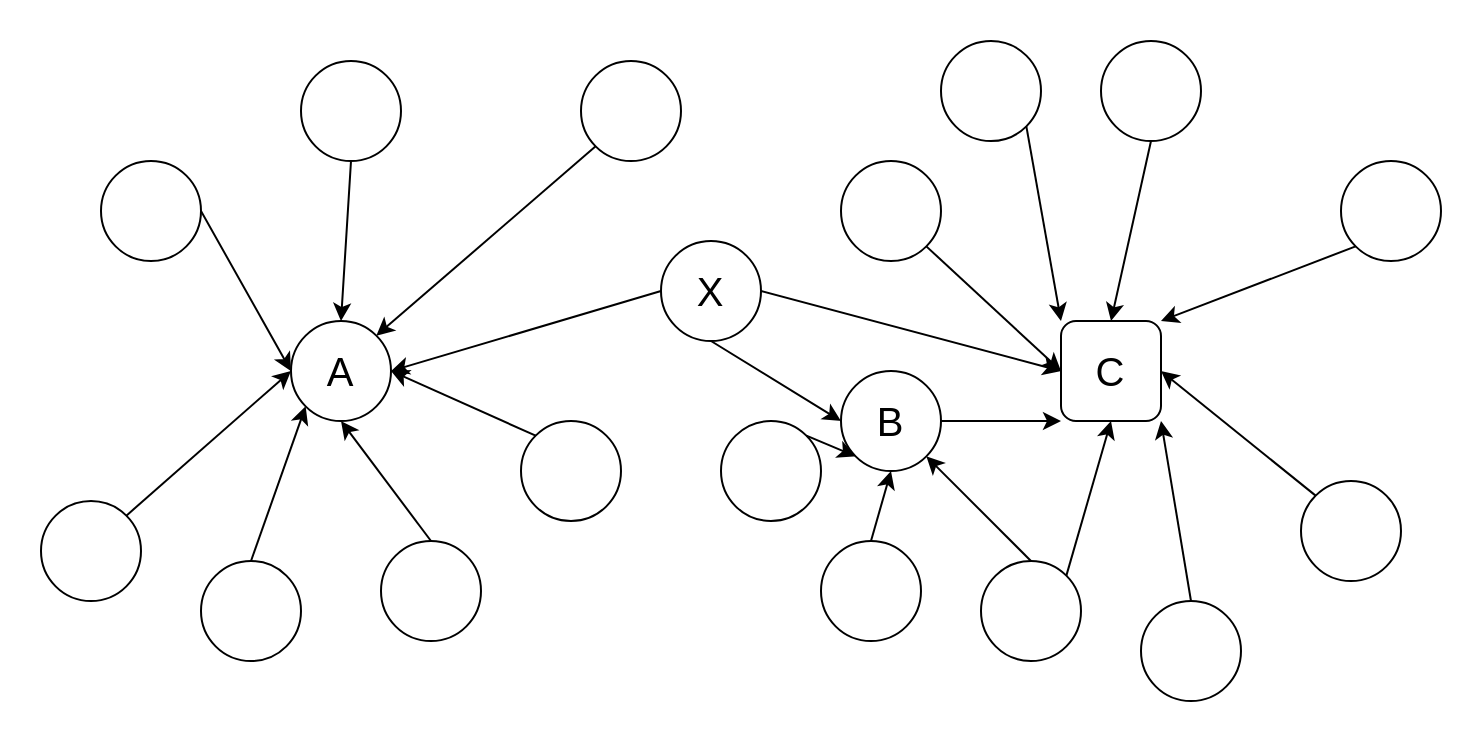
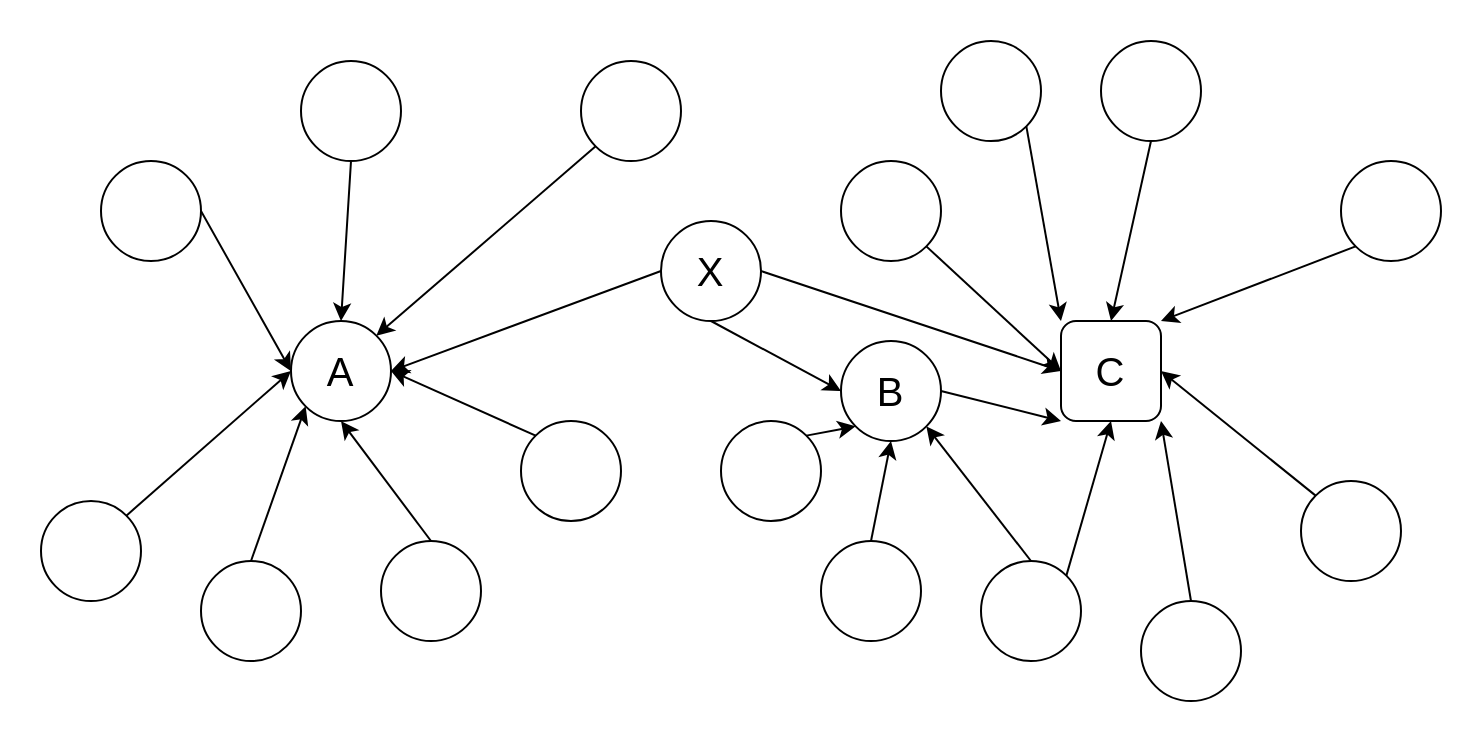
(711, 291) -> (711, 271)
(891, 421) -> (891, 391)
